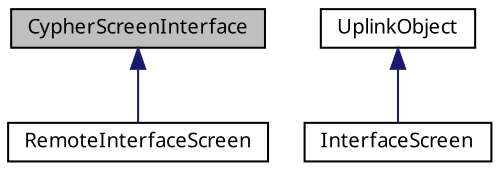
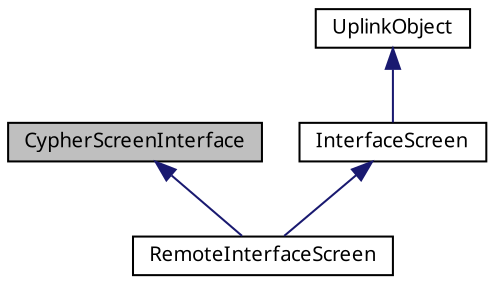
none -> (320, 205)
